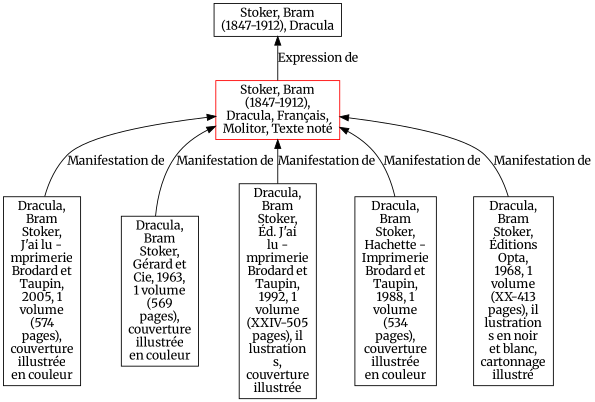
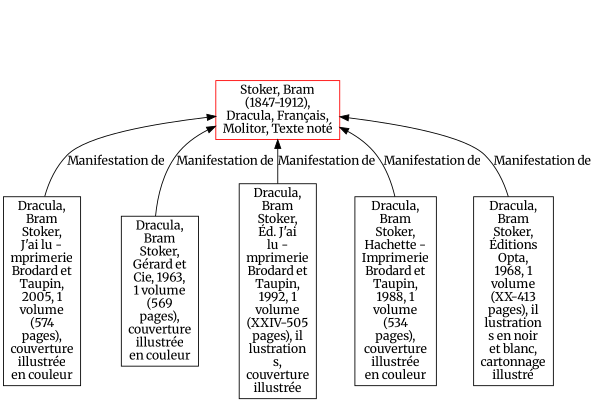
(278, 20) -> none
